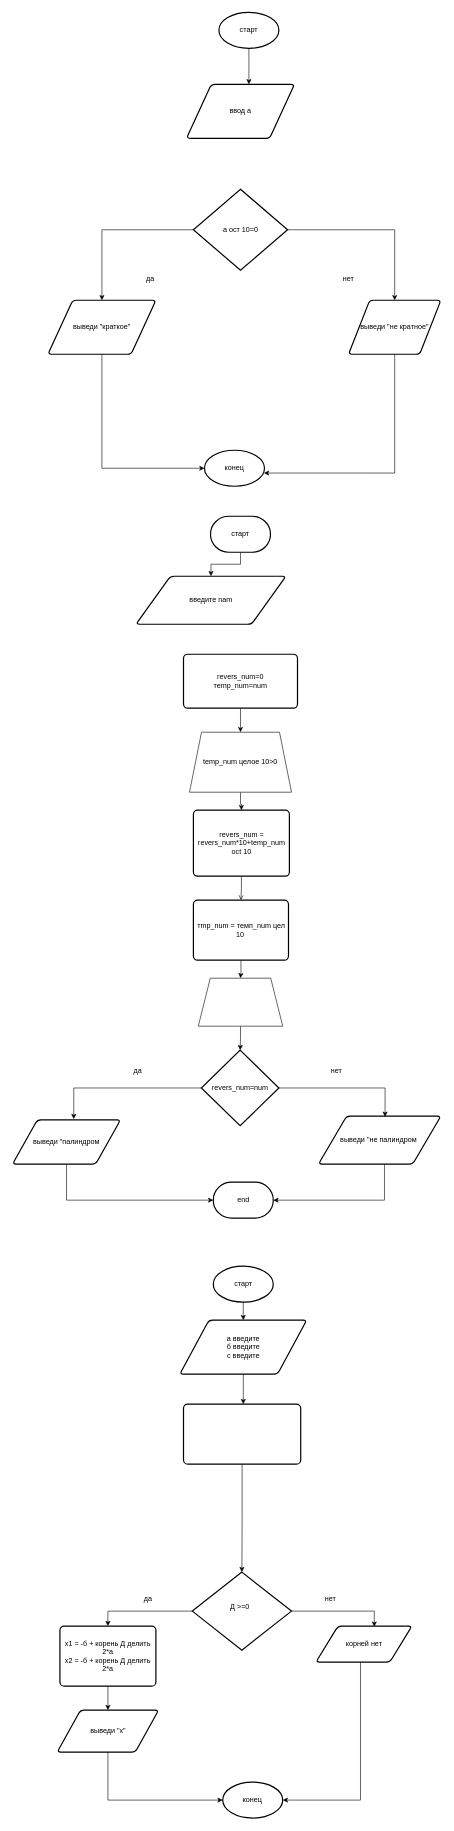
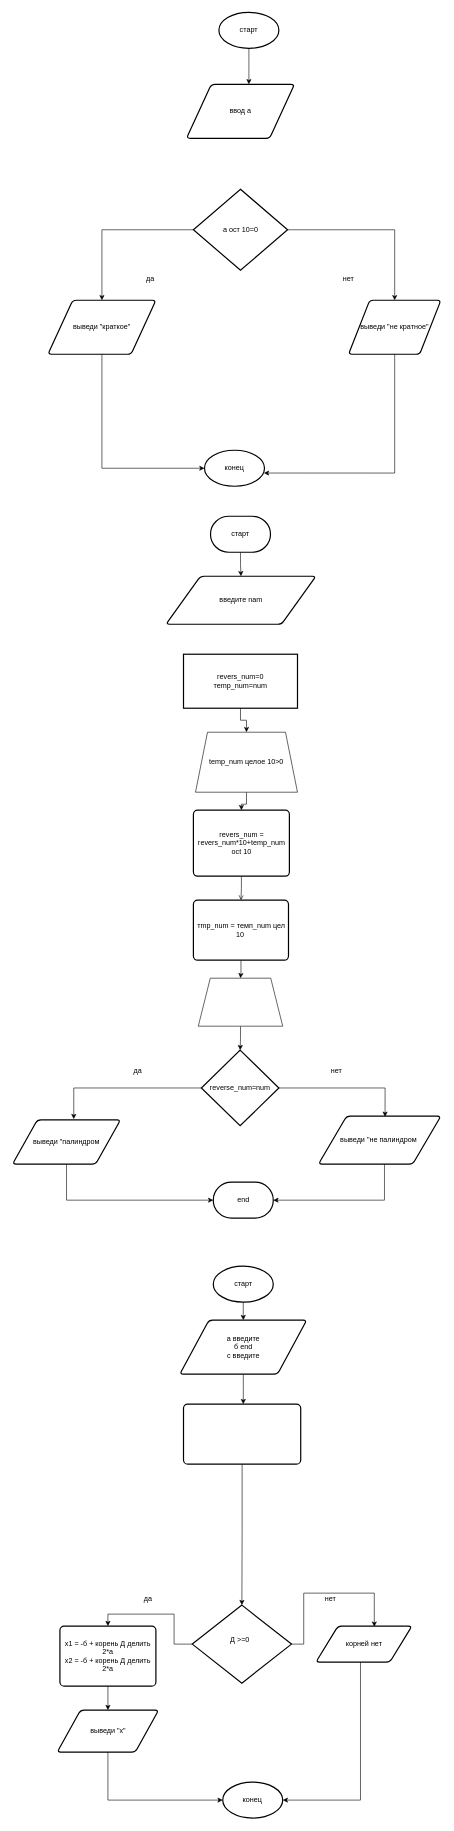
(211, 600) -> (241, 600)
(240, 681) -> (240, 681)
(240, 762) -> (246, 762)
(240, 1088) -> (240, 1088)
(243, 1347) -> (243, 1347)
(242, 1611) -> (242, 1644)
